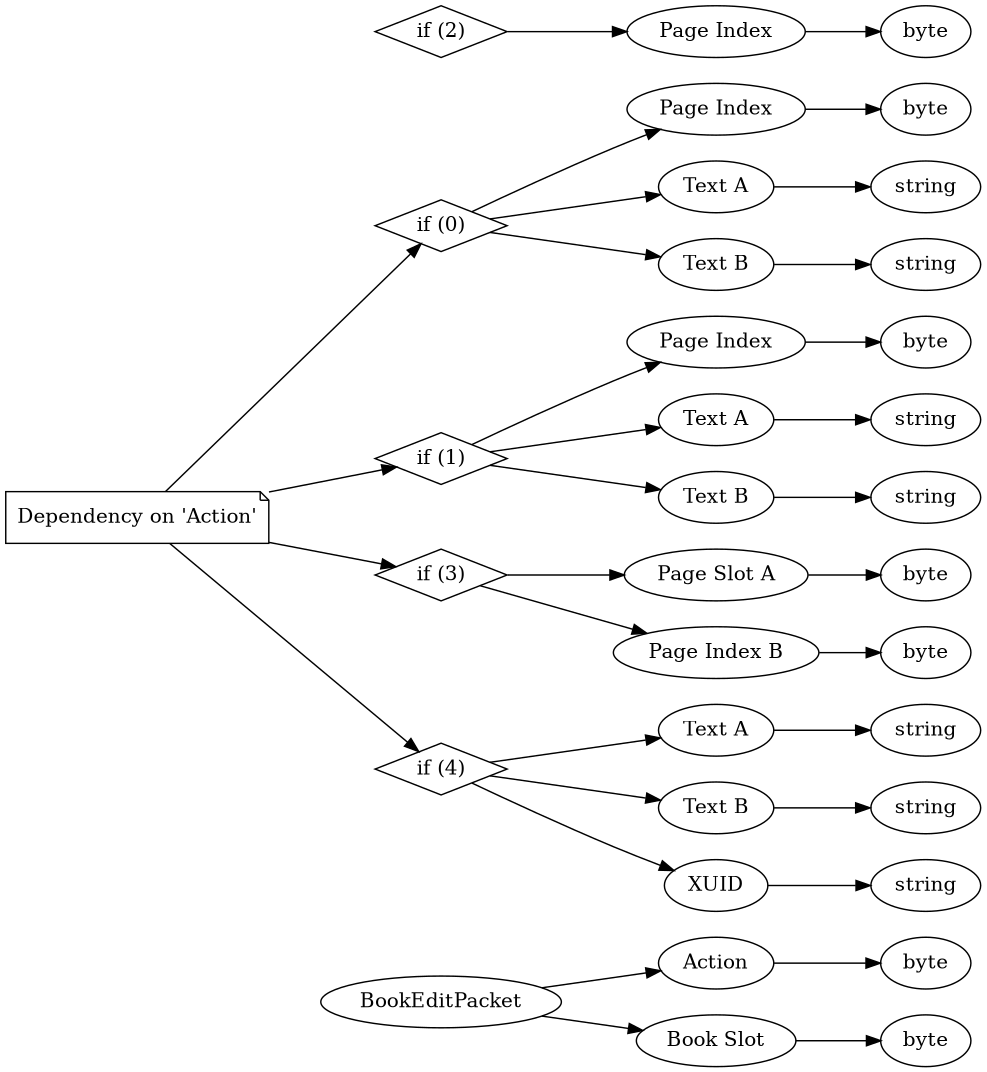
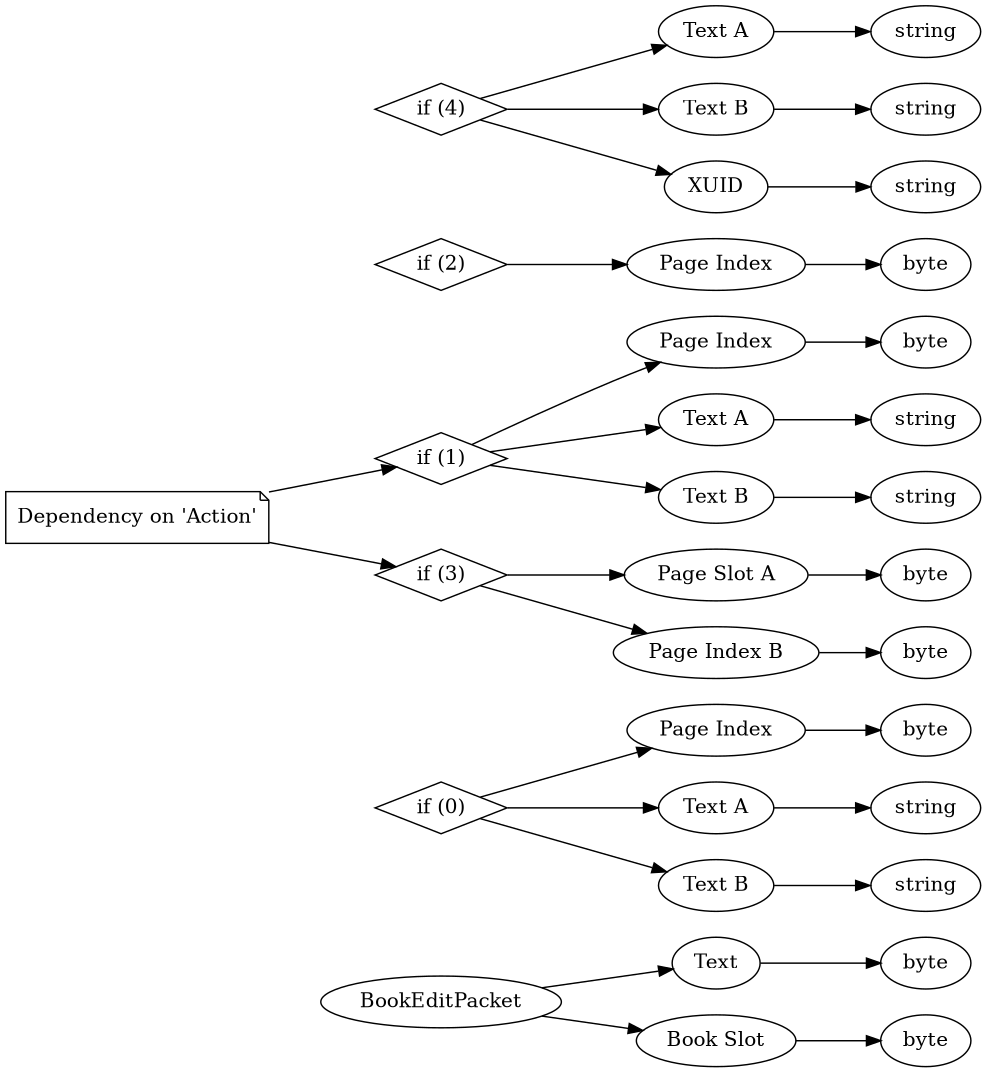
(288, 373) -> none
(289, 643) -> none
(716, 963) -> (716, 963)
